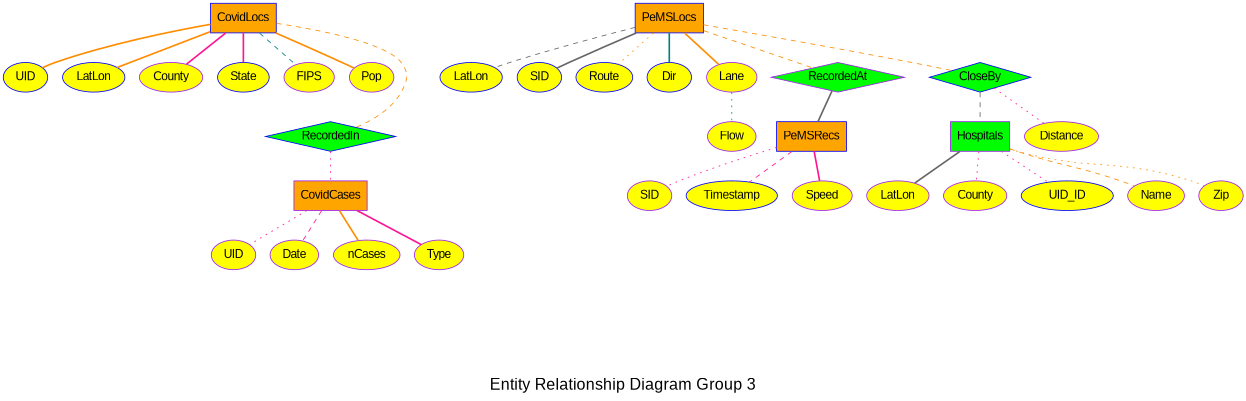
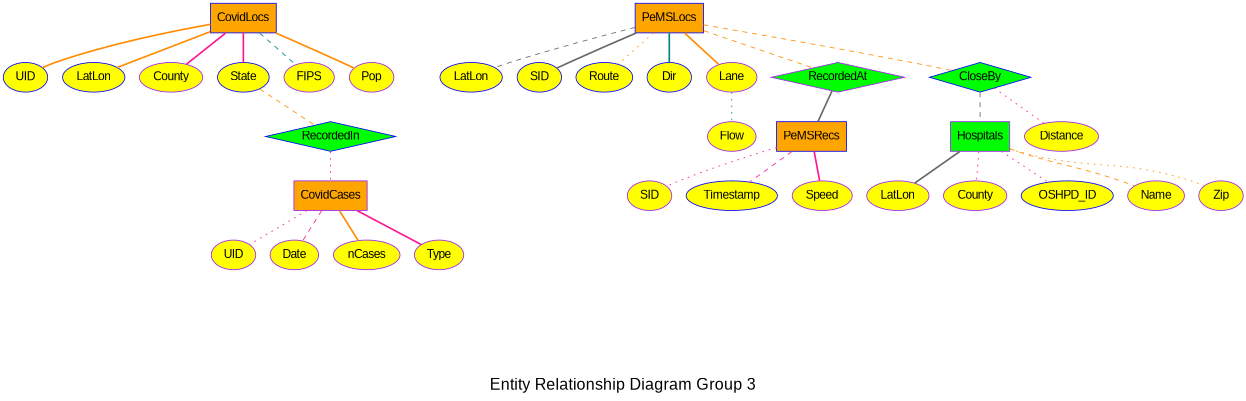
(384, 51) -> (287, 107)
(1067, 196) -> (1067, 196)
